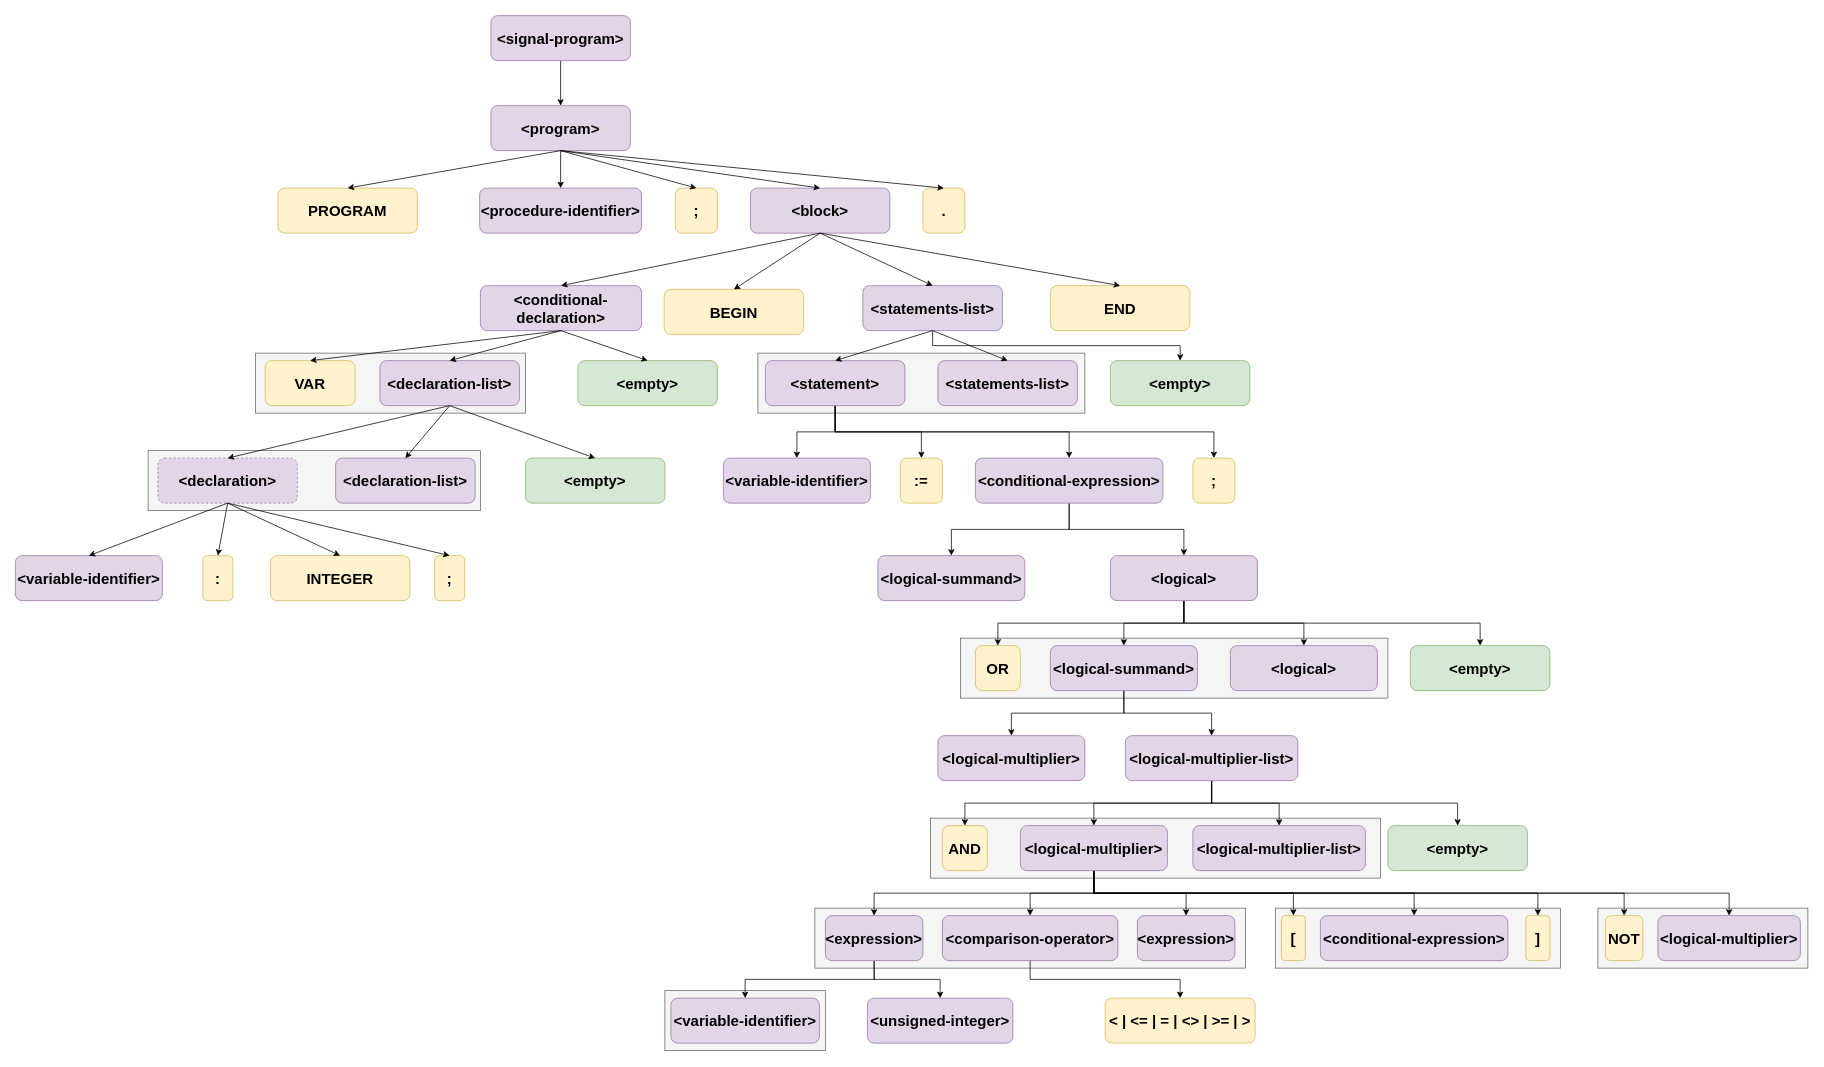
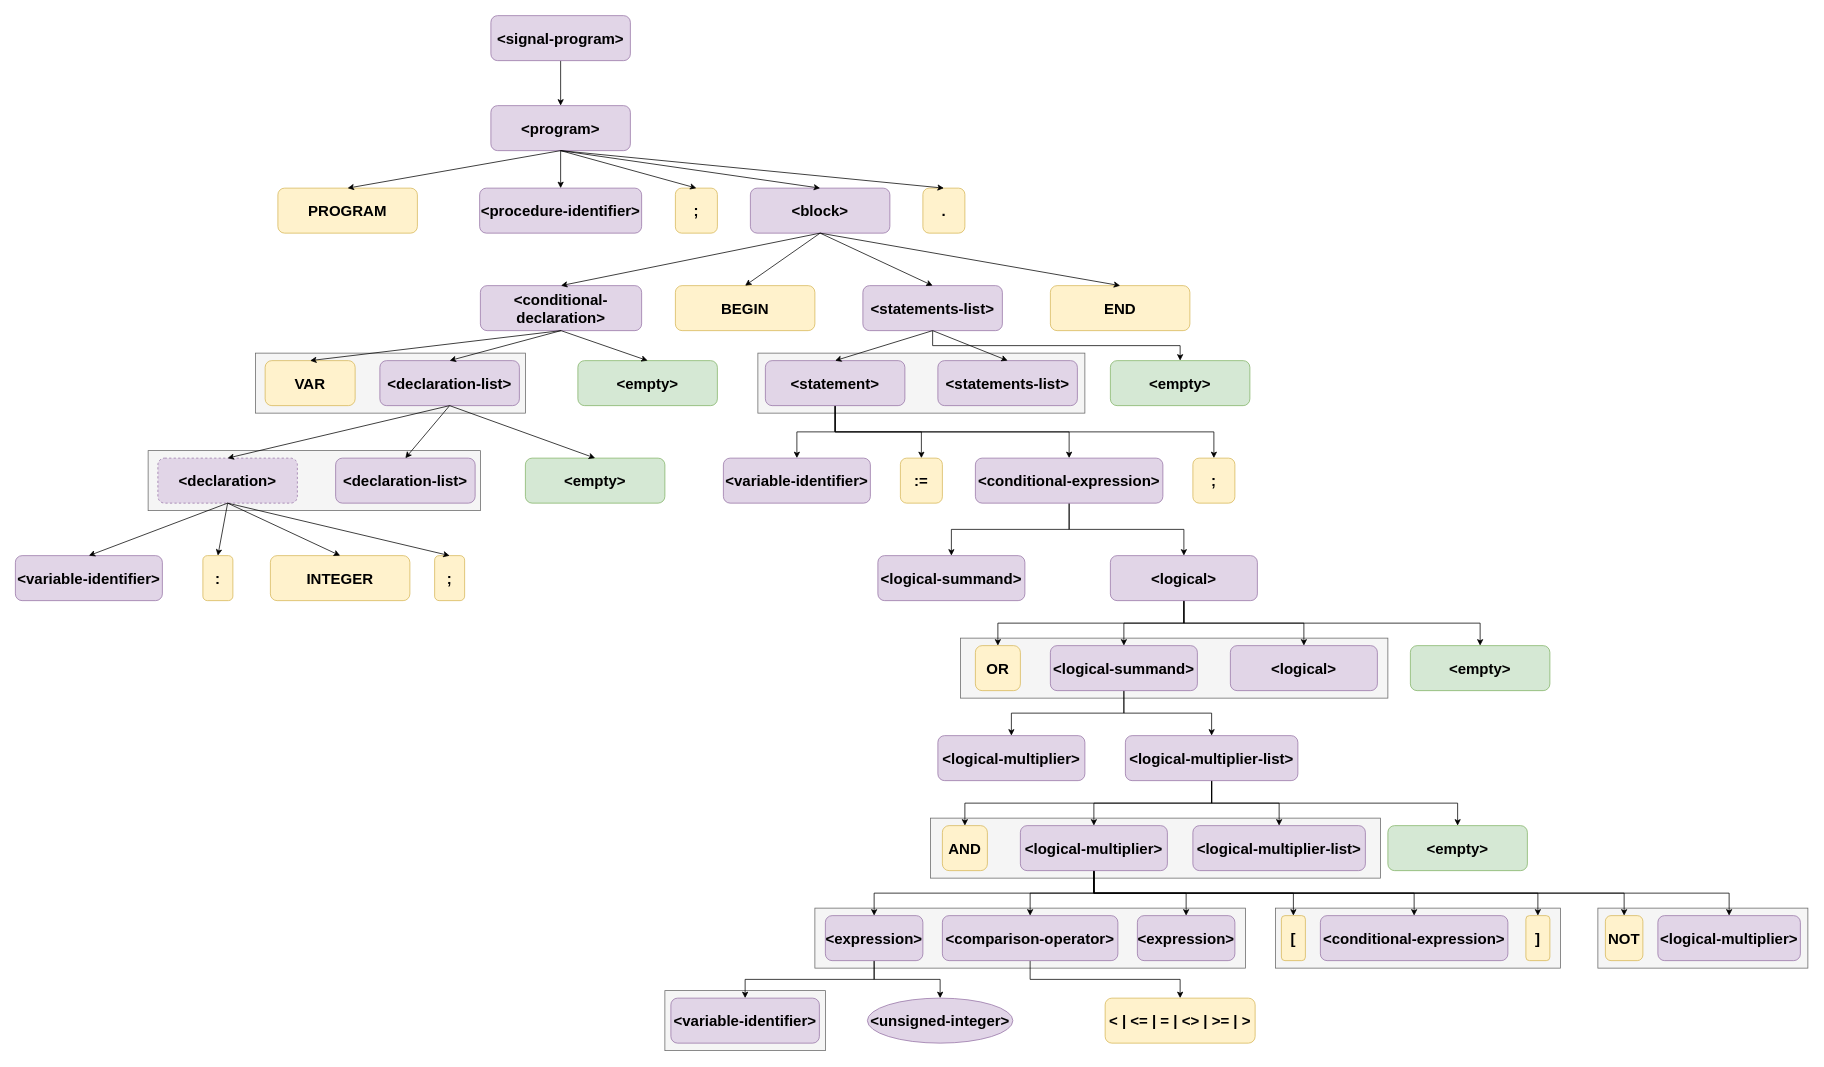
(734, 312) -> (745, 308)
(940, 1020) -> (940, 1020)
